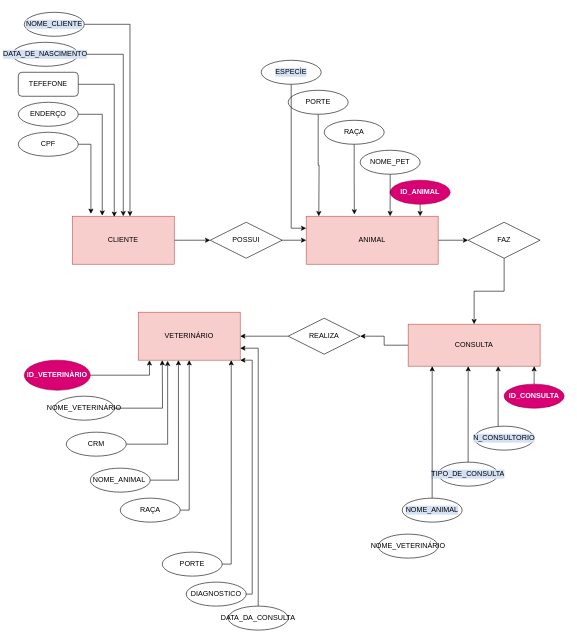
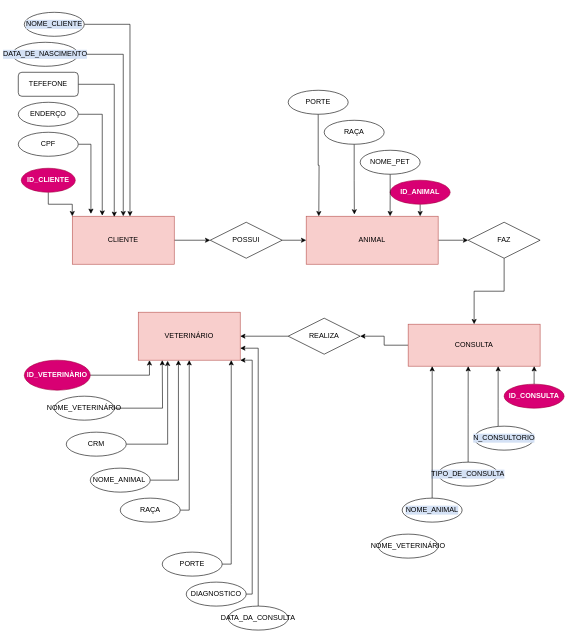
(291, 72) -> none
none -> (48, 180)
none -> (48, 201)
(300, 228) -> none
